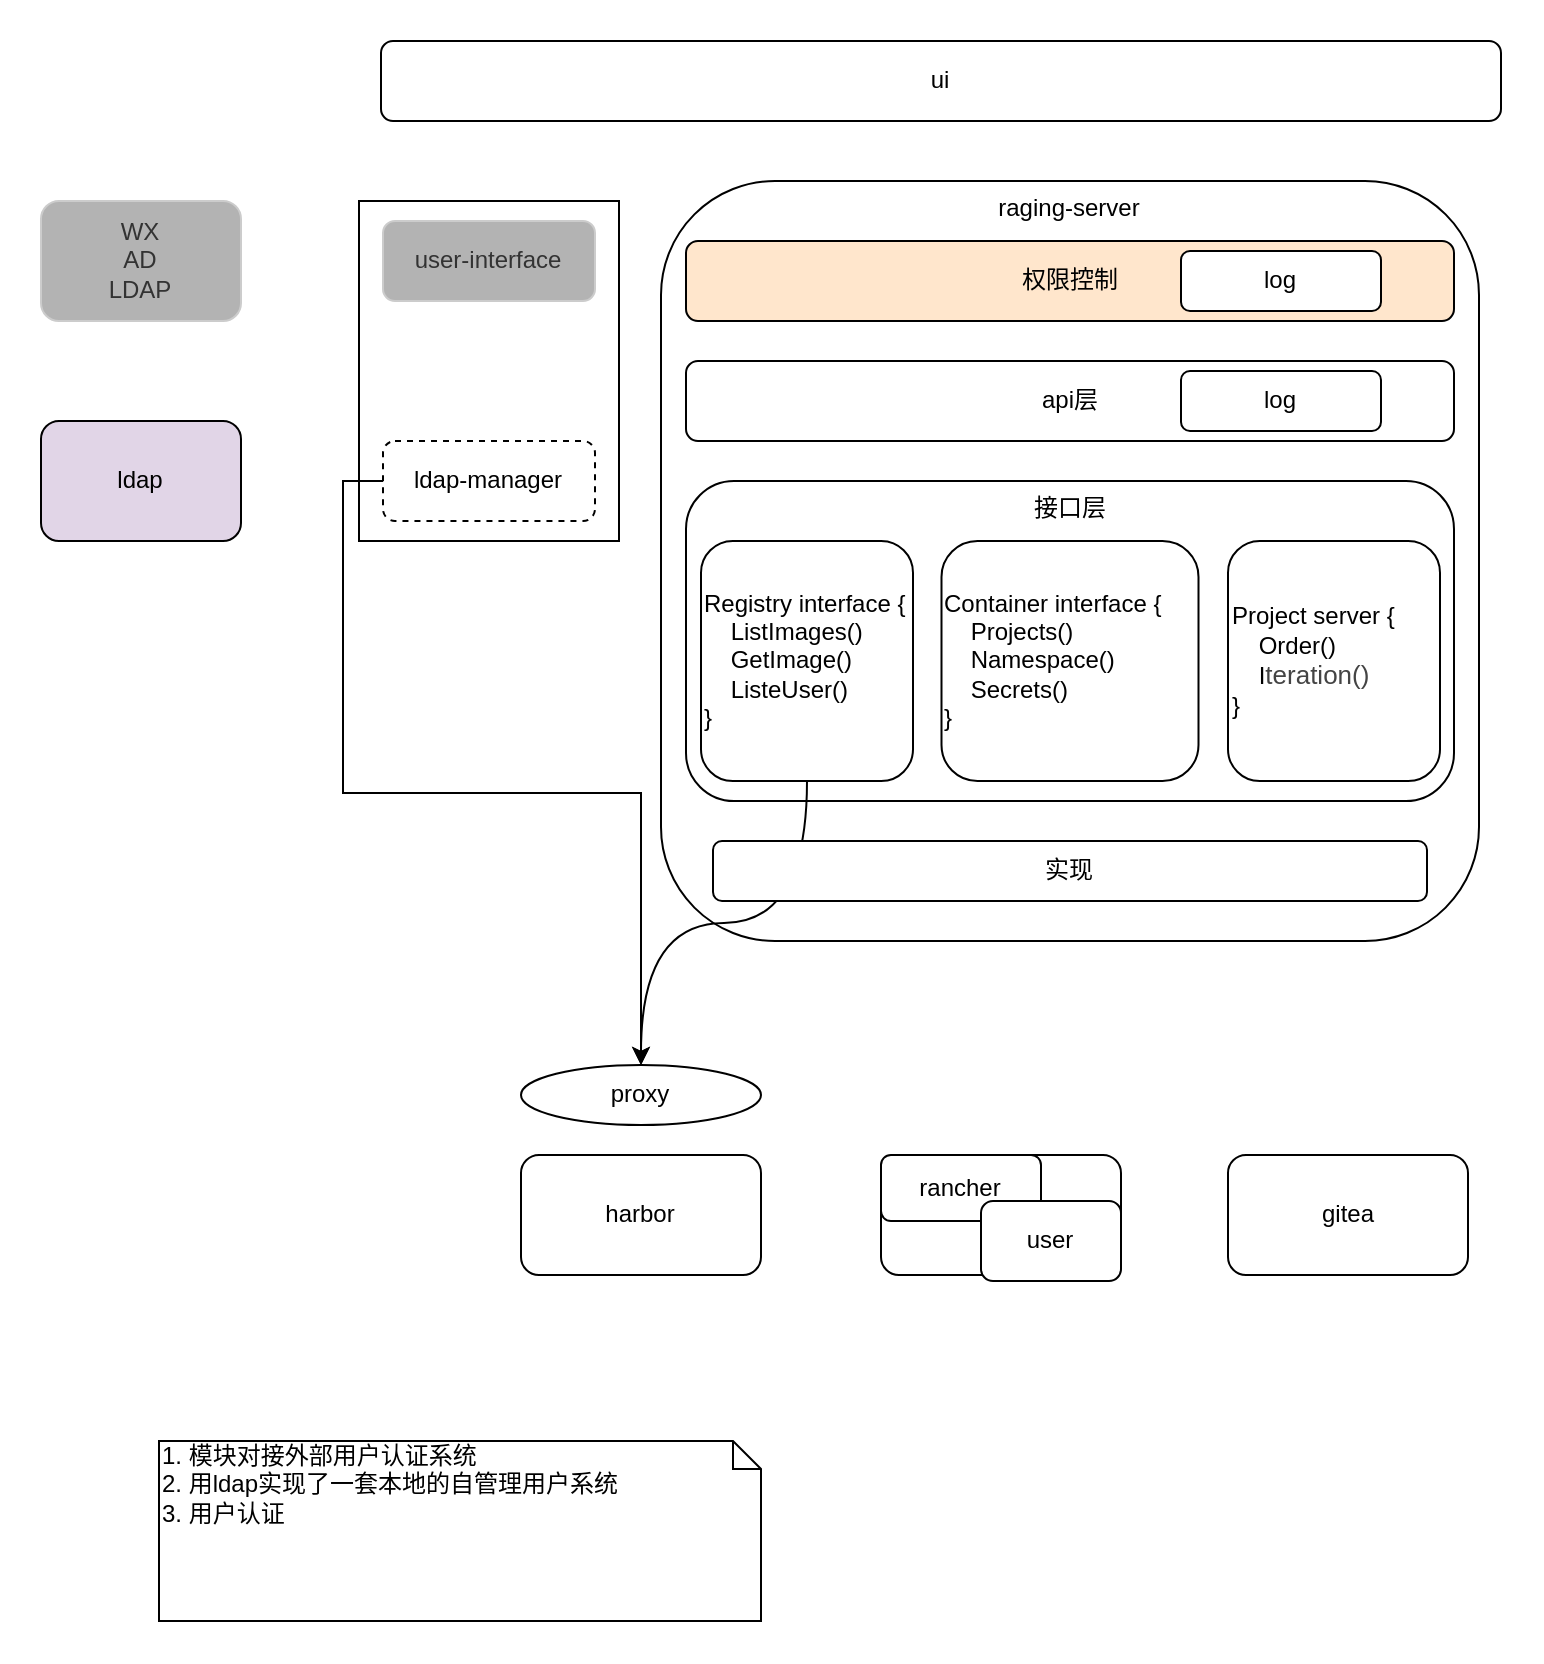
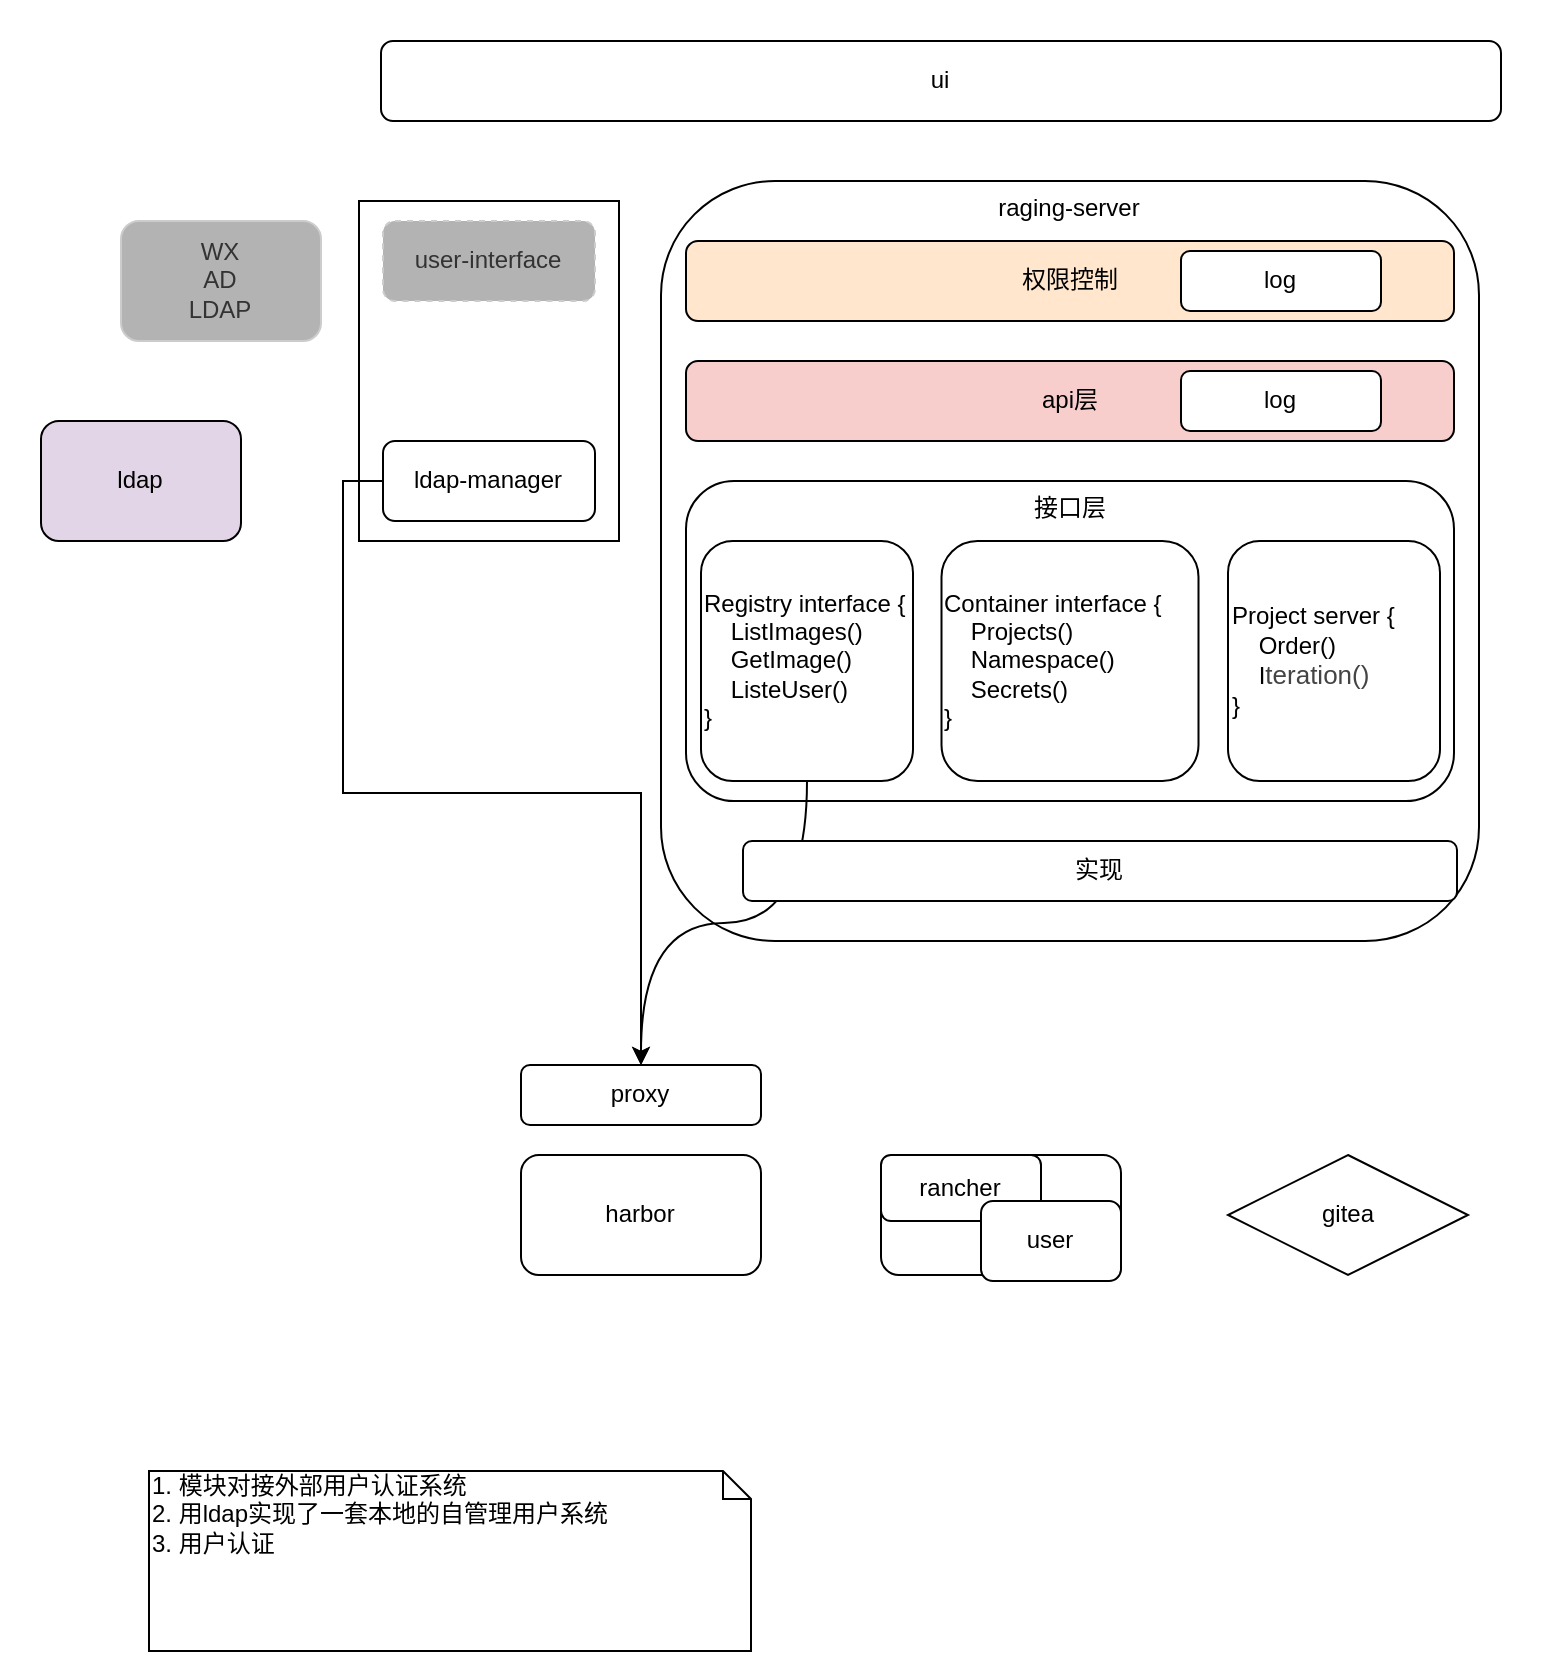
(141, 261) -> (221, 281)
(489, 261) -> (489, 261)
(1070, 401) -> (1070, 401)
(489, 481) -> (489, 481)
(1070, 871) -> (1100, 871)
(641, 1095) -> (641, 1095)
(1348, 1215) -> (1348, 1215)
(460, 1531) -> (450, 1561)
